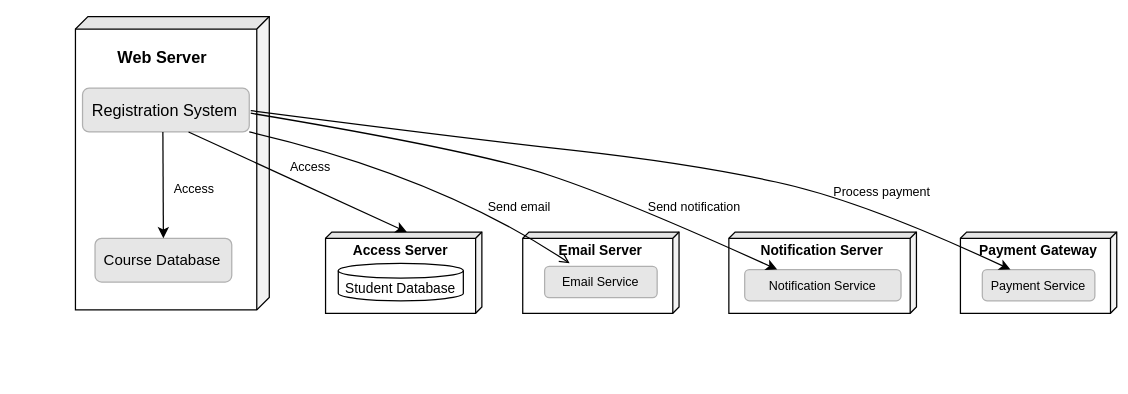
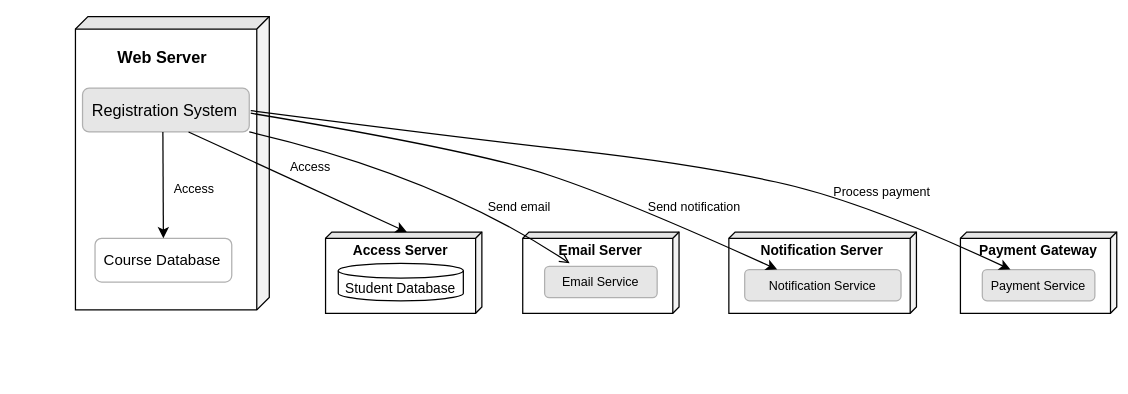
(163, 260) -> (163, 260)
